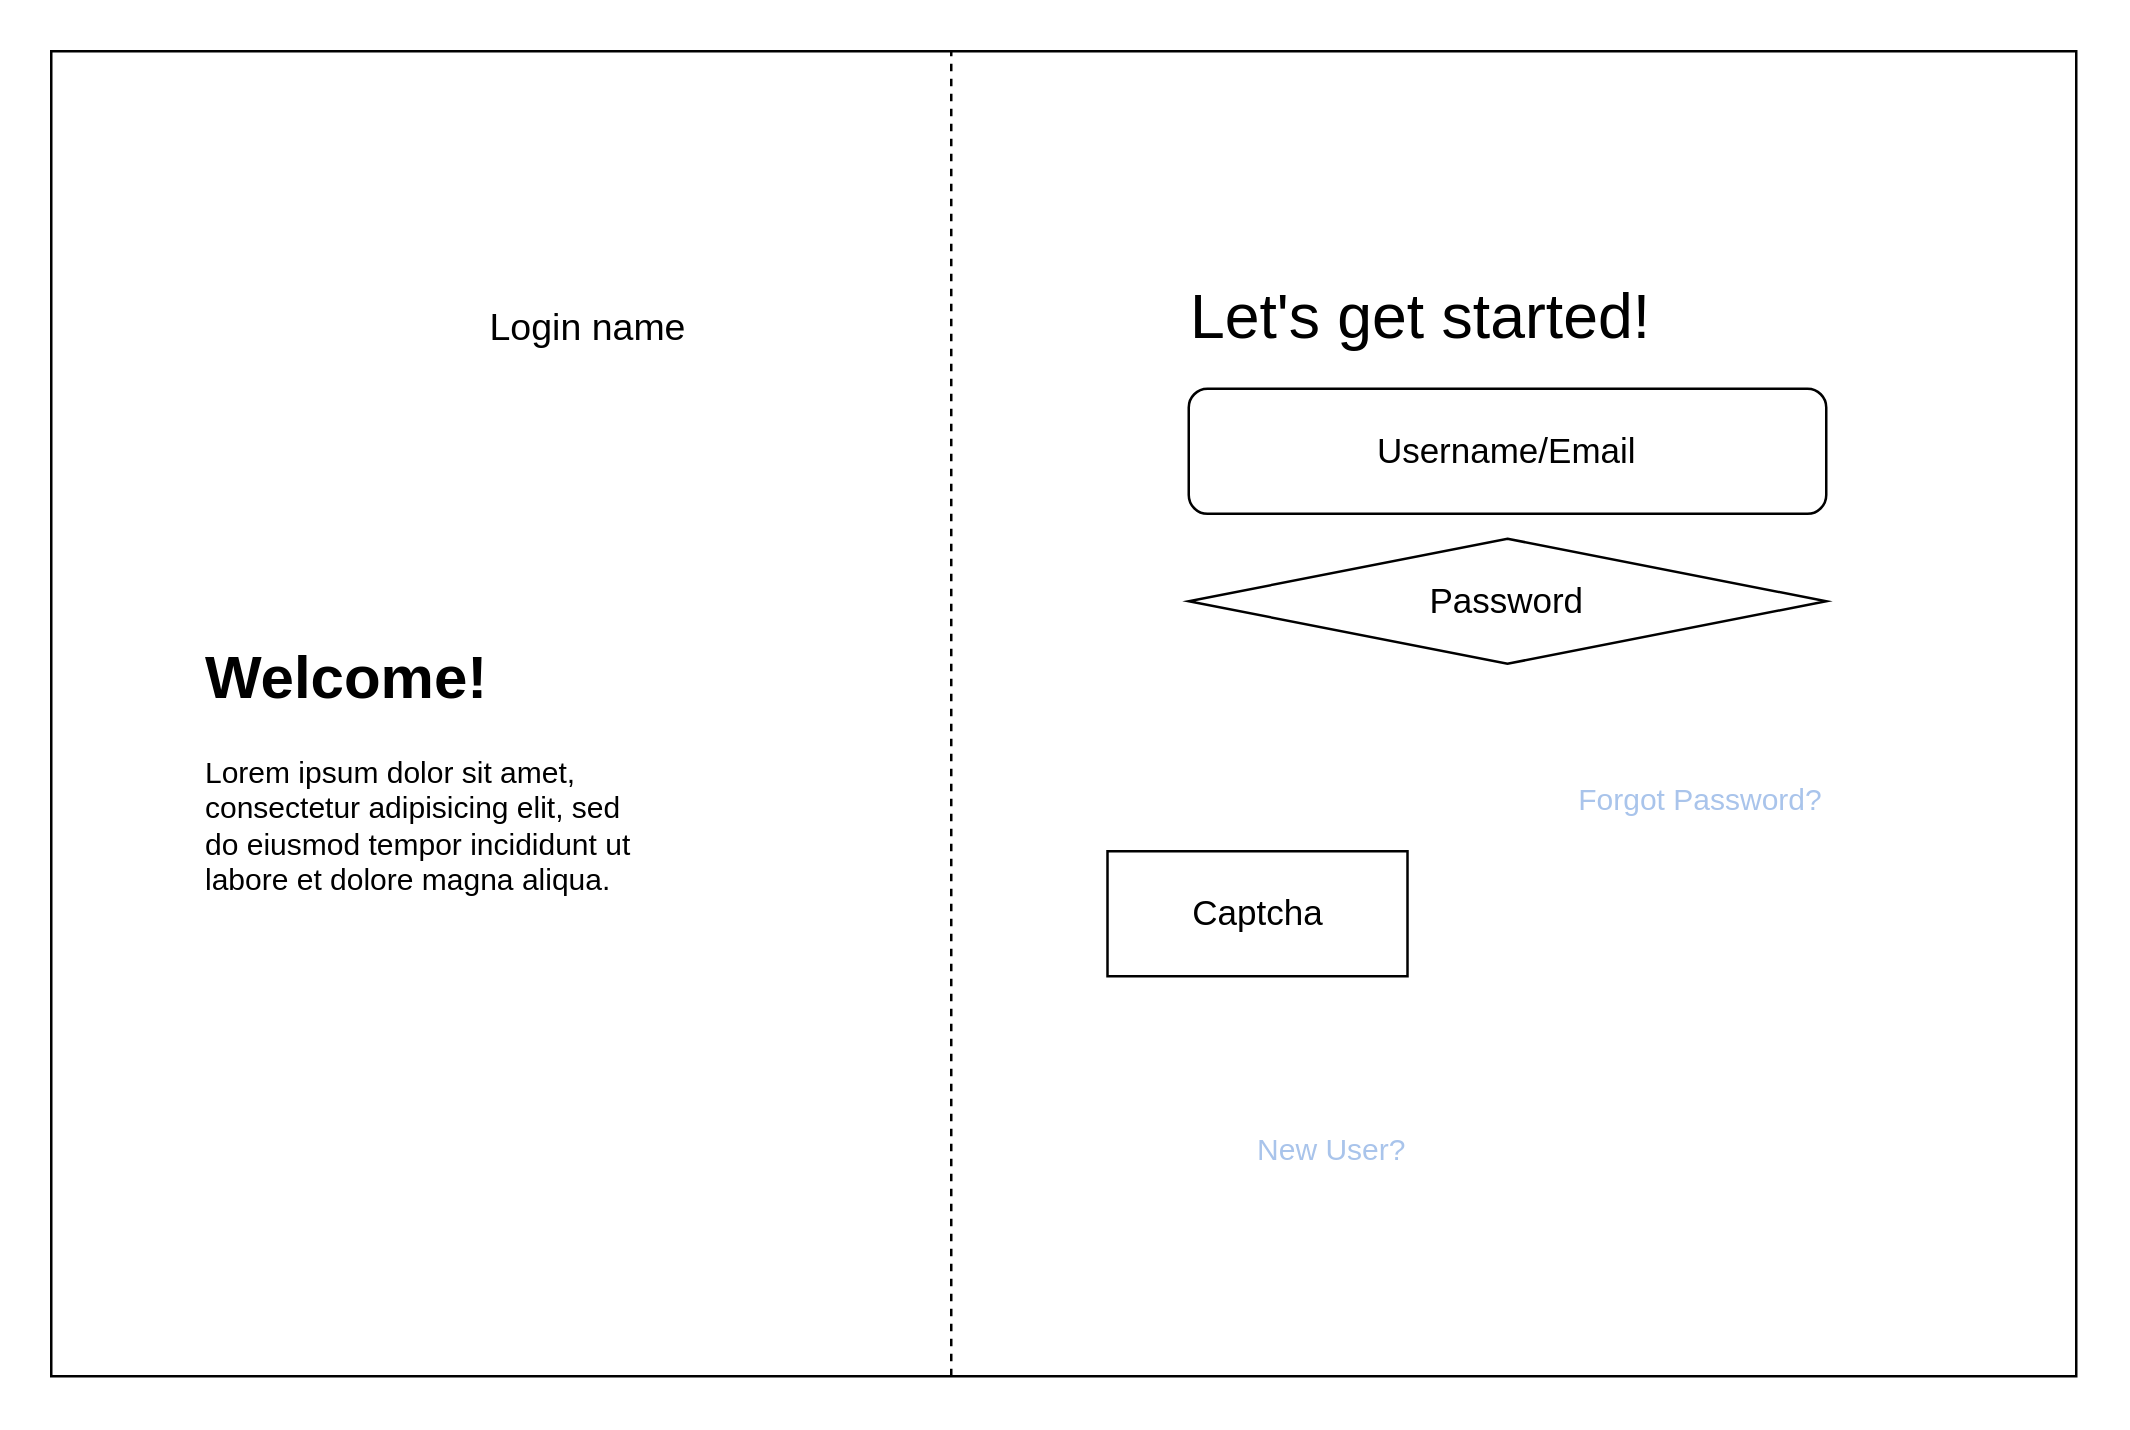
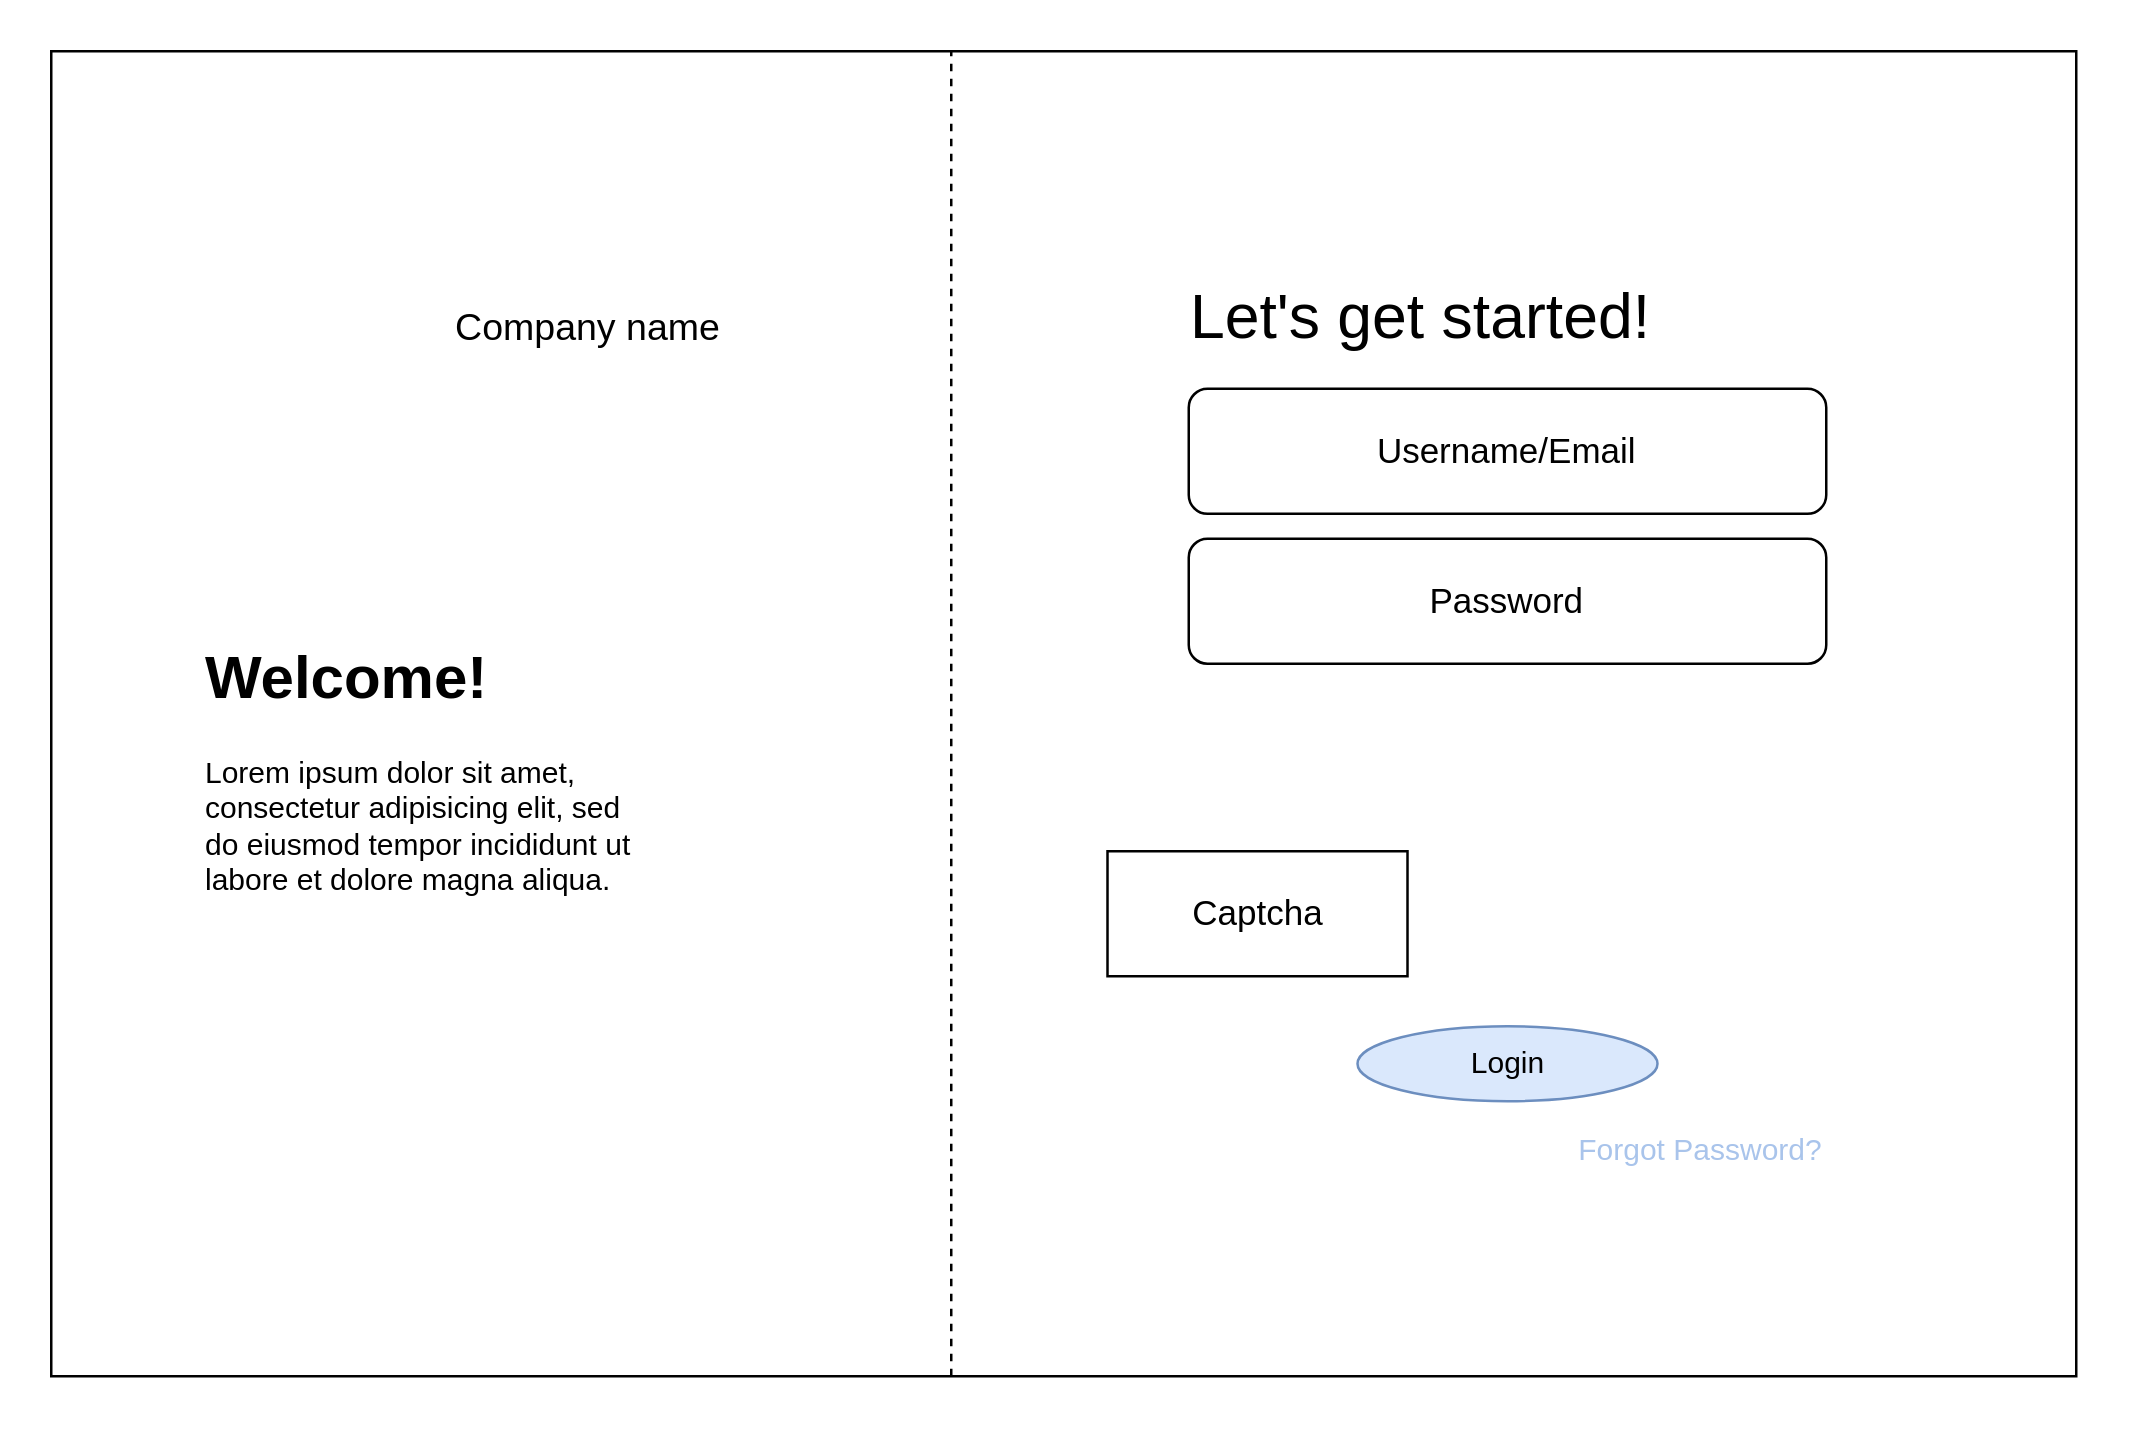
(589, 326) -> (589, 326)
(1508, 601) -> (1508, 601)
(1701, 801) -> (1701, 1151)
none -> (1508, 1064)
(1333, 1151) -> none
